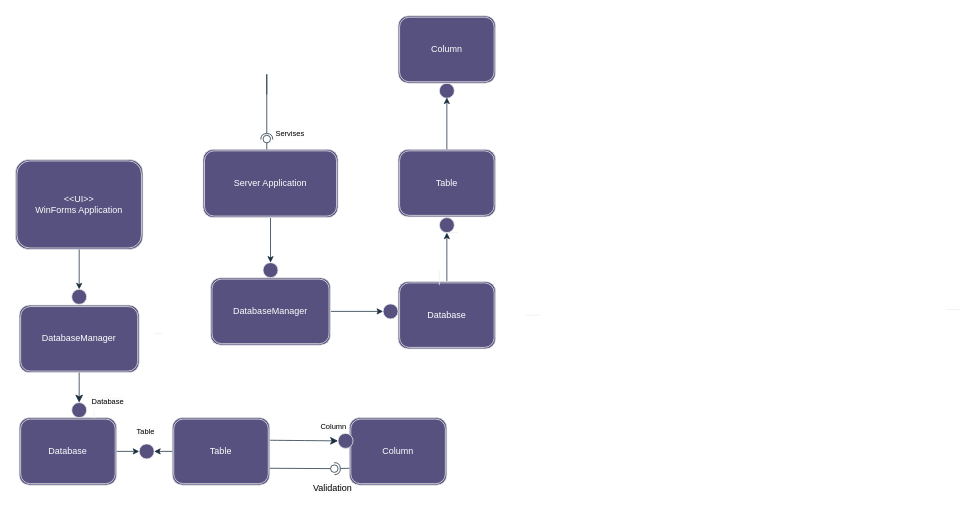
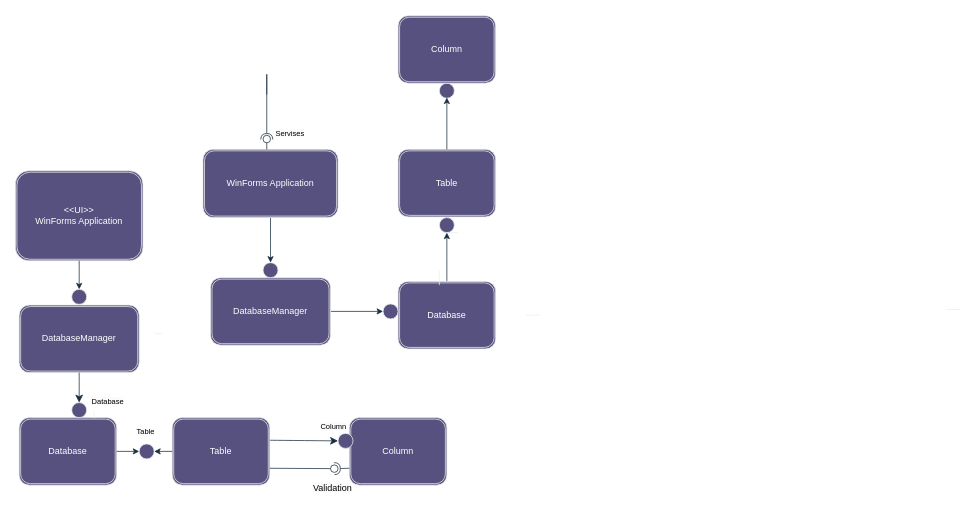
(270, 183) -> (270, 183)
(79, 204) -> (79, 216)
